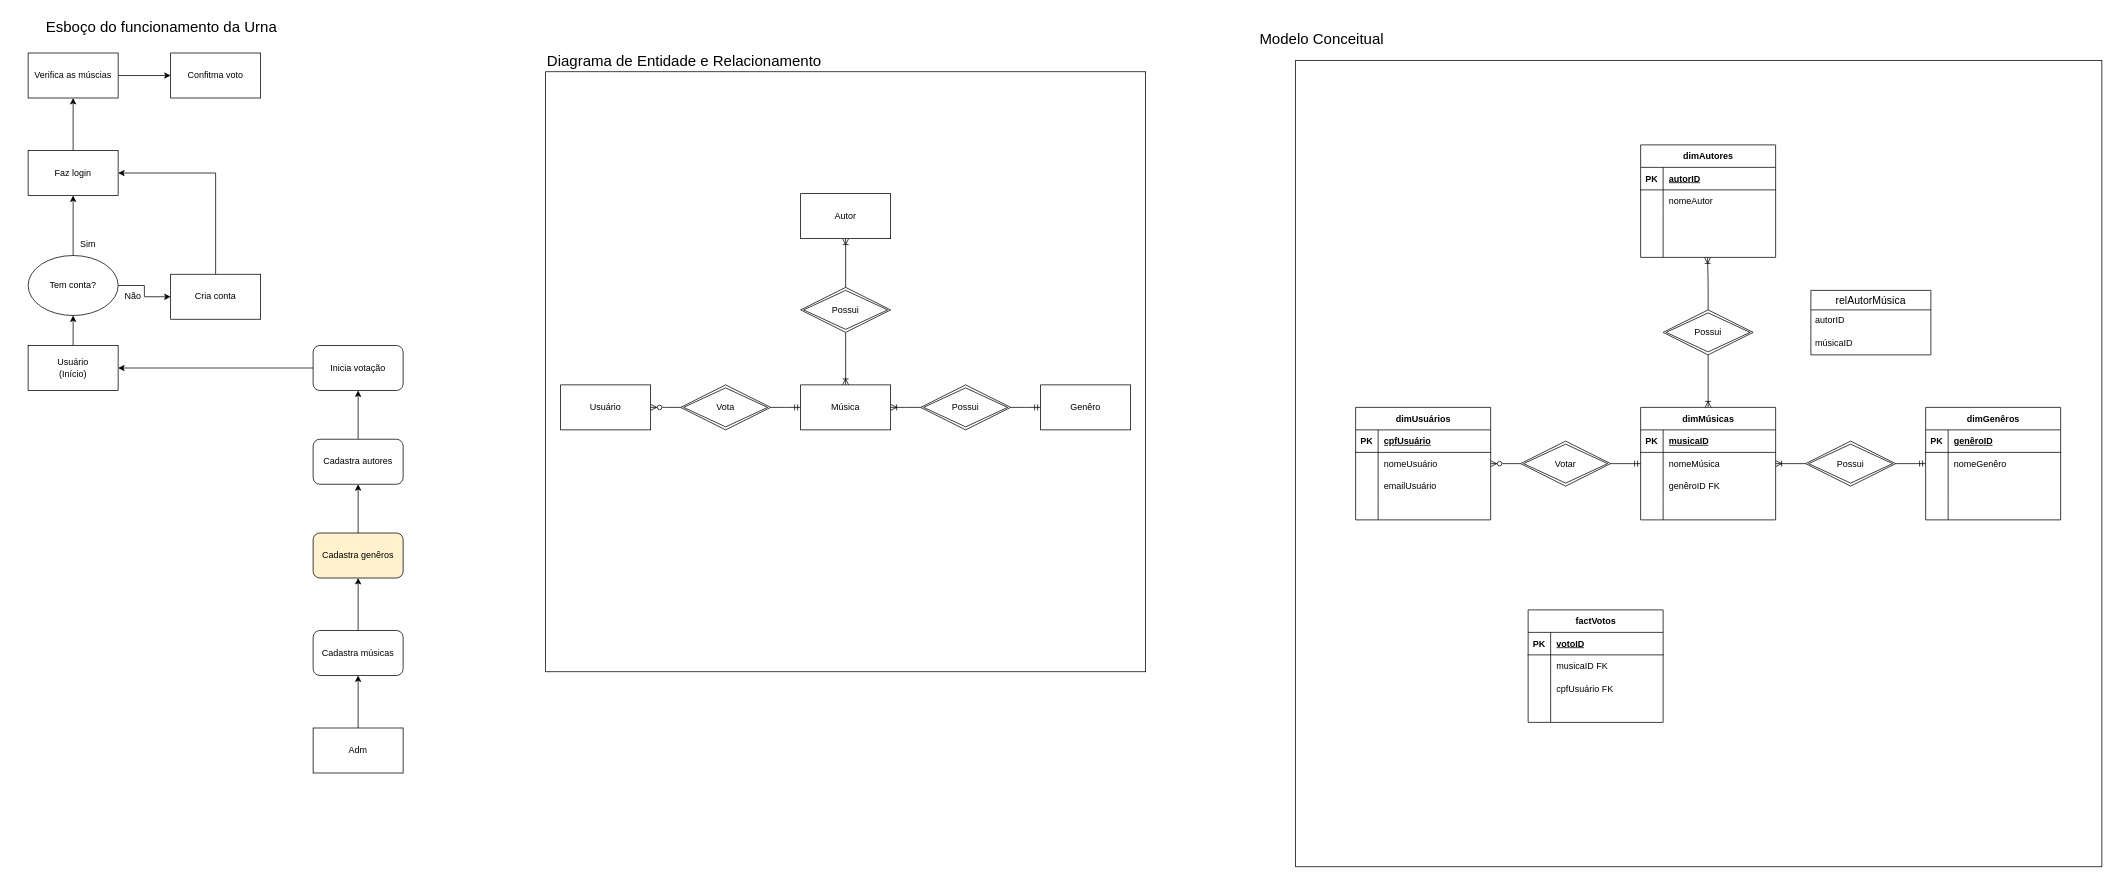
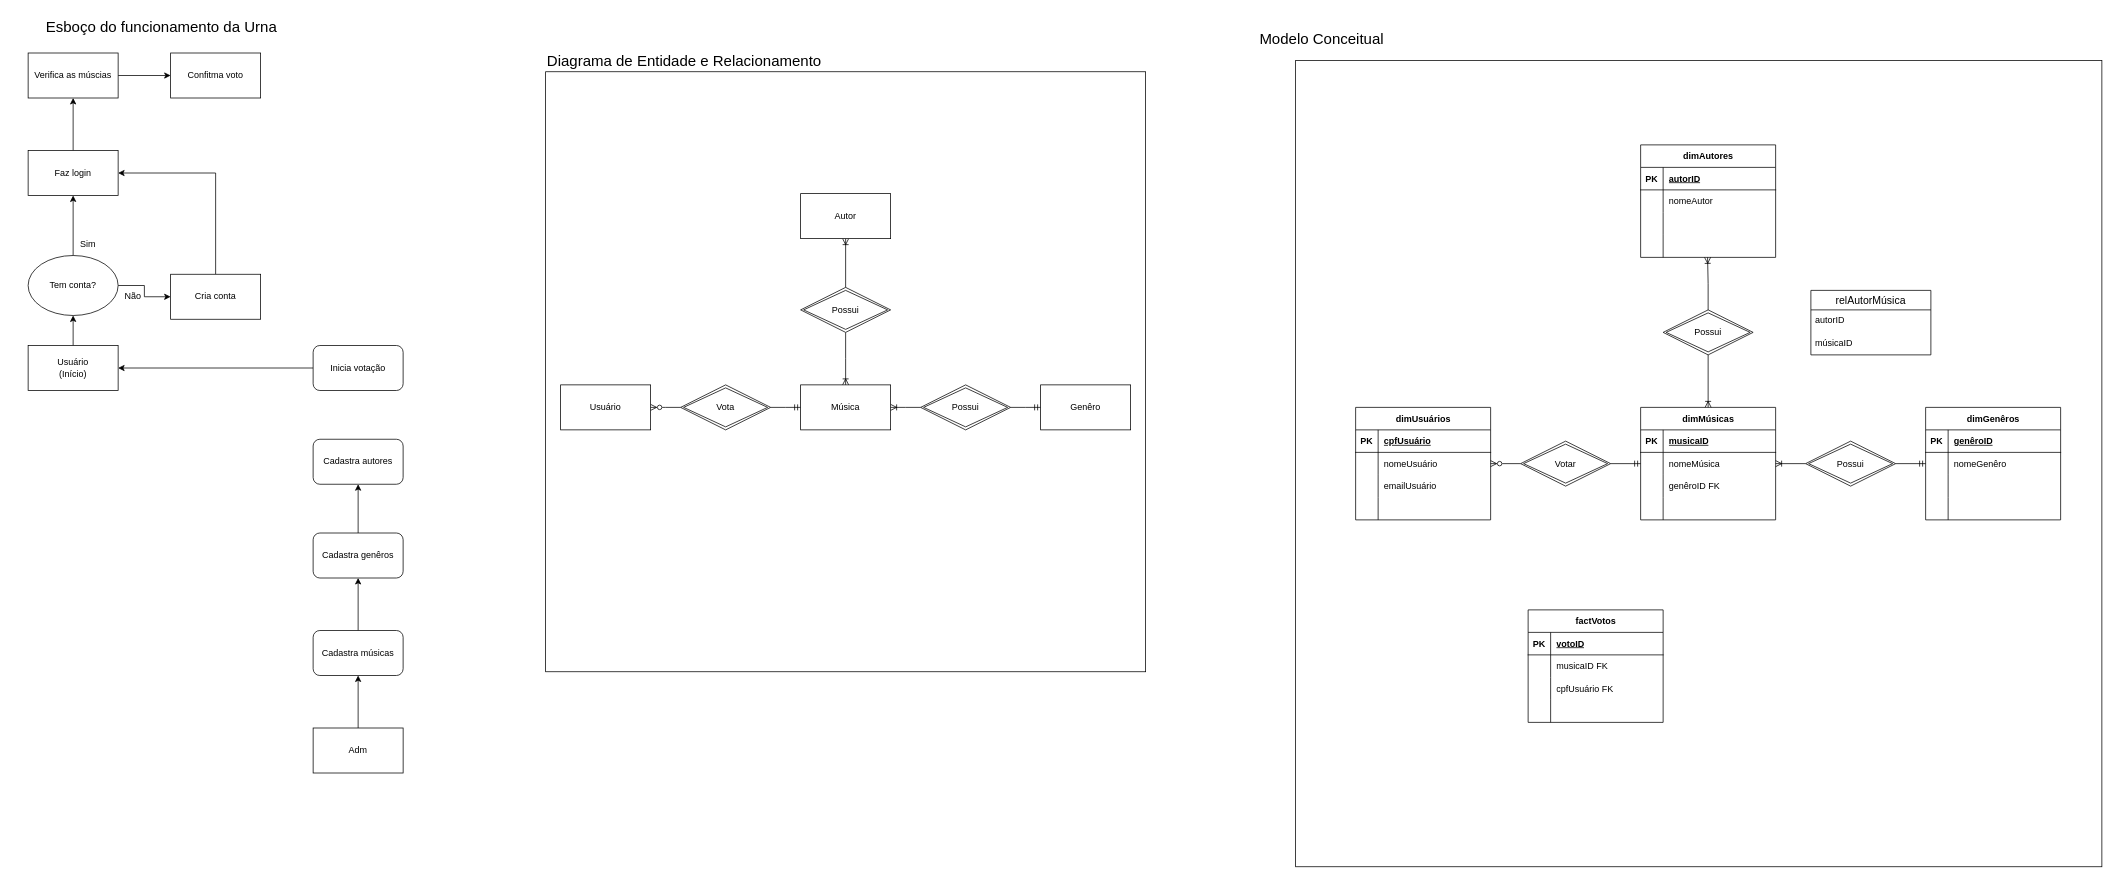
(358, 397) -> none
(358, 555) -> (358, 555)
